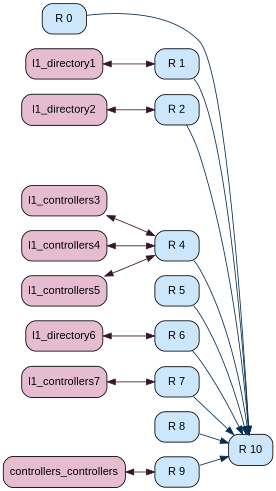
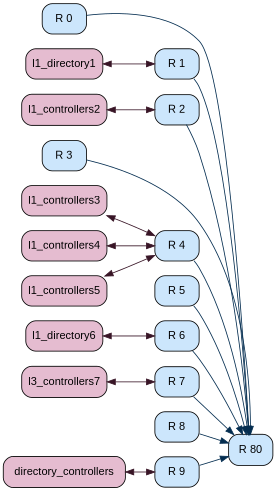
(64, 110) -> (64, 110)
none -> (64, 156)
(64, 382) -> (64, 382)
(251, 450) -> (251, 450)
(64, 472) -> (64, 472)
